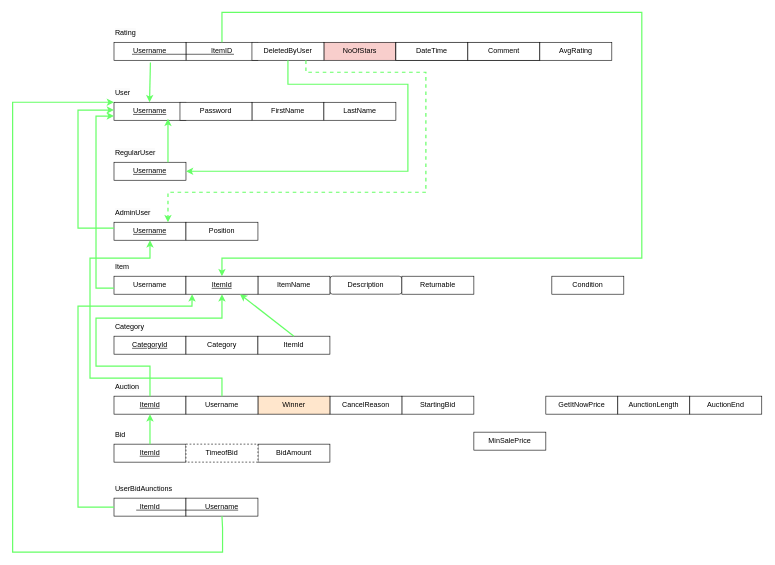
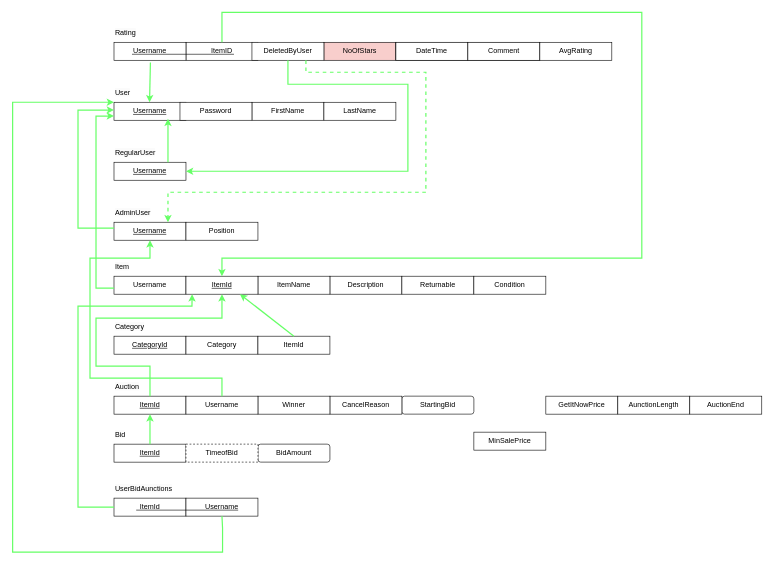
(366, 285) -> (366, 285)
(588, 285) -> (510, 285)
(294, 405) -> (294, 405)
(438, 405) -> (438, 405)
(294, 453) -> (294, 453)
